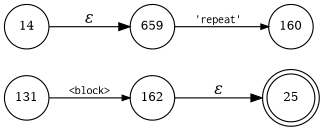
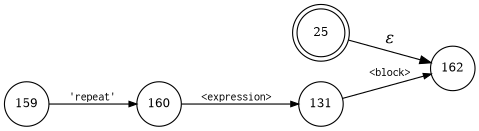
(27, 27) -> none
(152, 27) -> (27, 104)
(213, 98) -> (384, 50)
none -> (236, 104)
